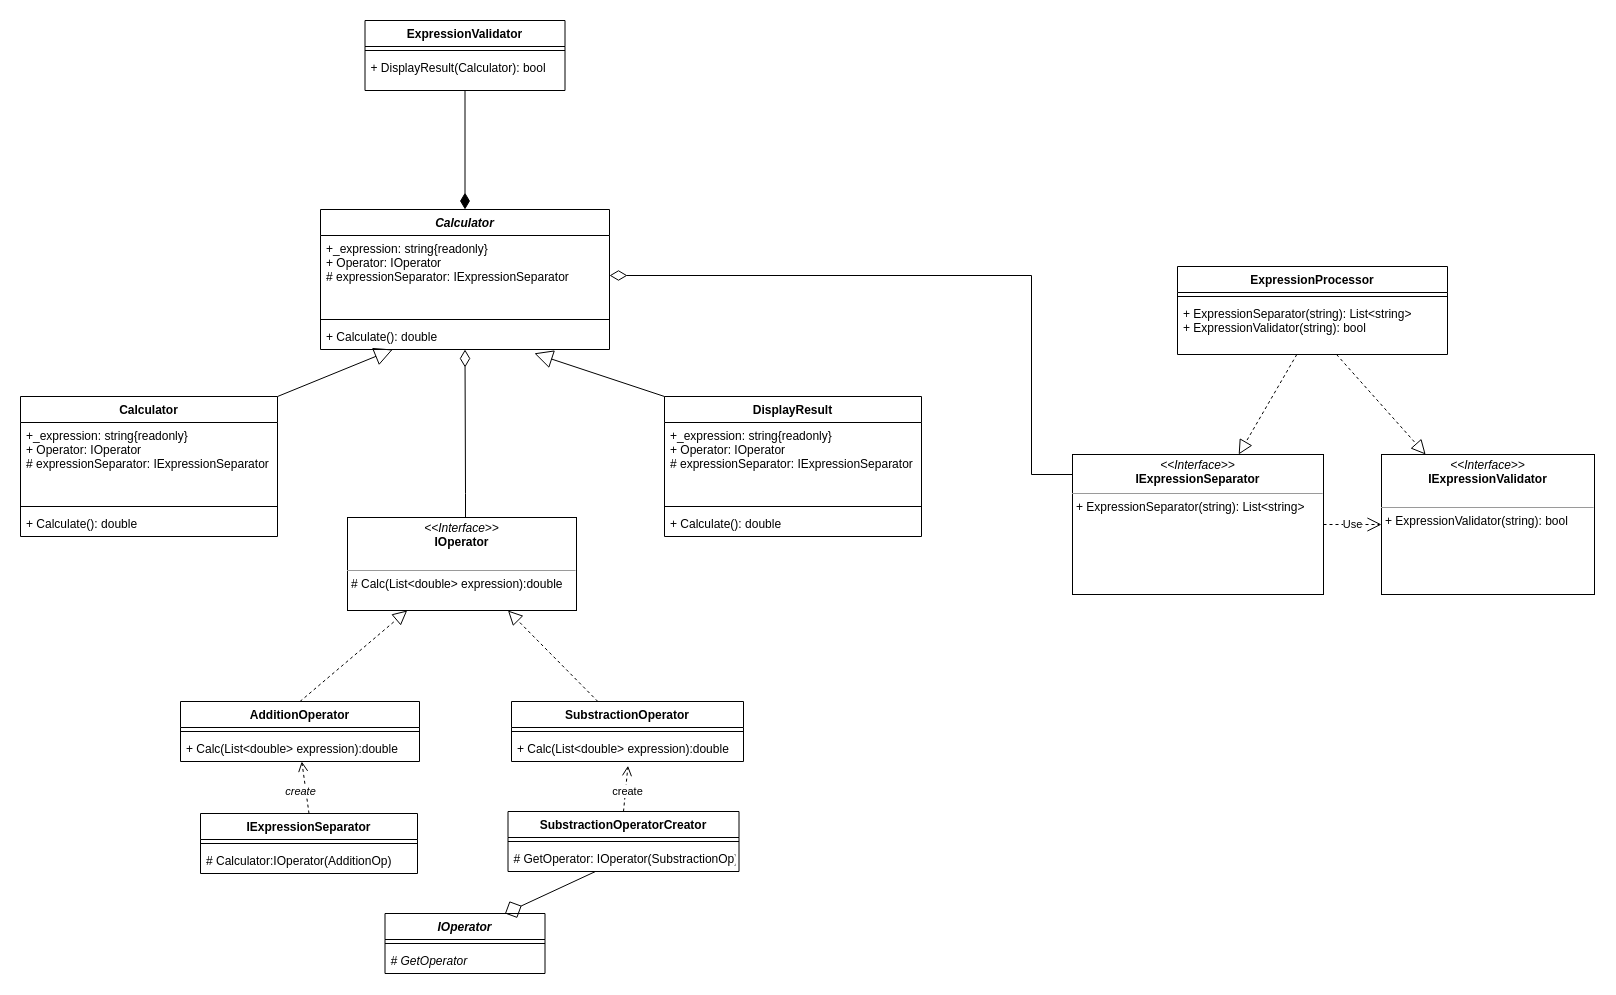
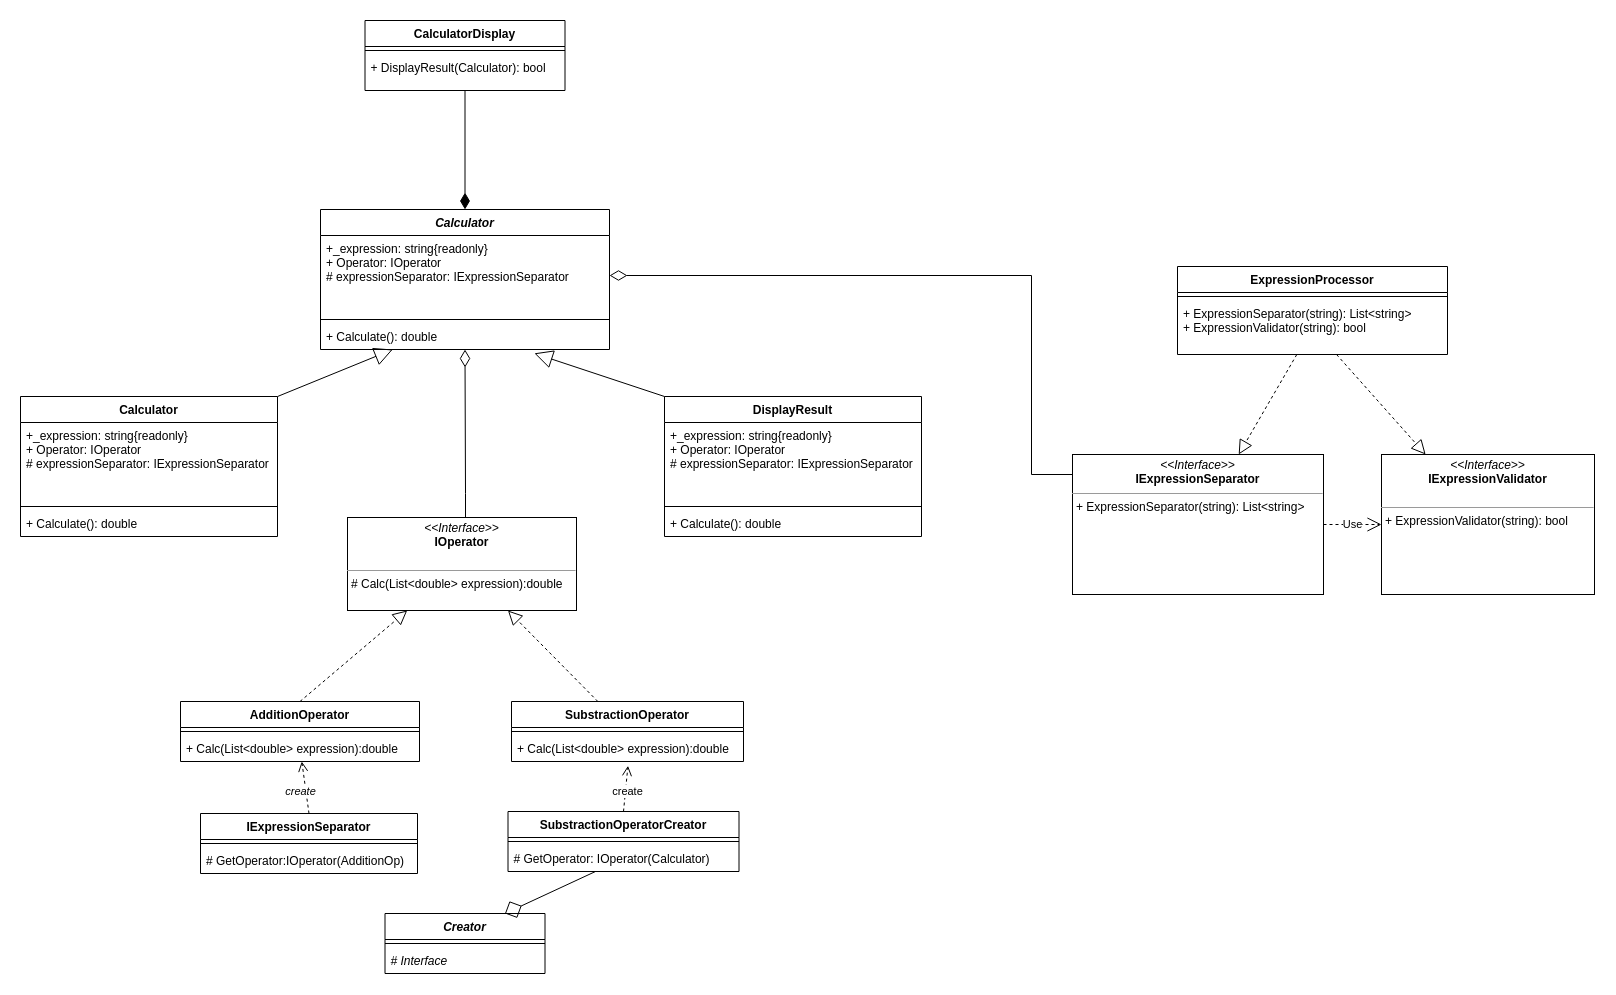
(465, 34) -> (465, 34)
(642, 859) -> (627, 859)
(311, 861) -> (317, 861)
(465, 927) -> (465, 927)
(433, 961) -> (426, 961)
